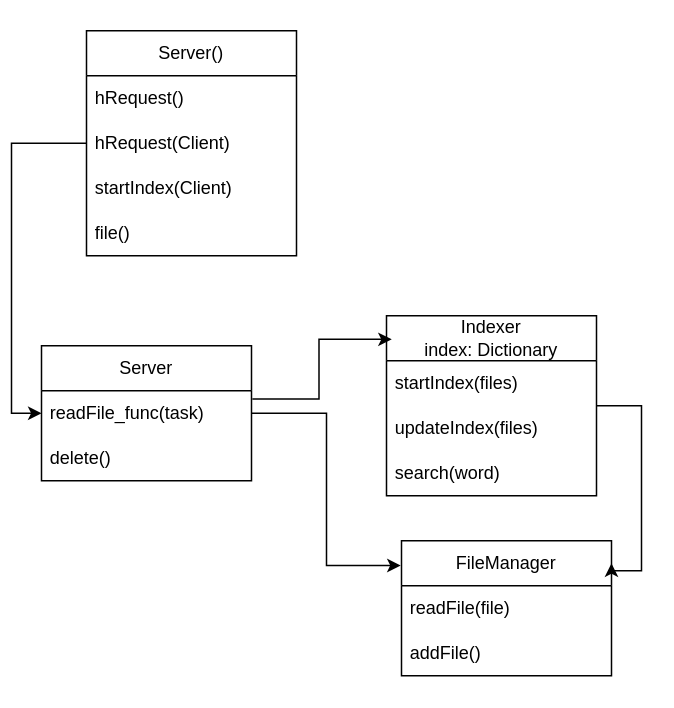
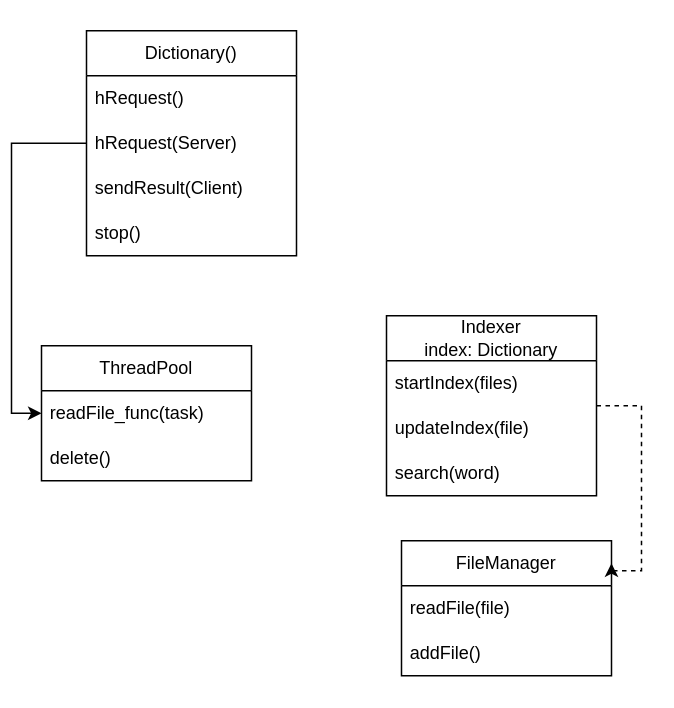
(191, 53) -> (191, 53)
(171, 143) -> (176, 143)
(181, 188) -> (179, 188)
(121, 233) -> (125, 233)
(146, 368) -> (146, 368)
(319, 371) -> none
(481, 428) -> (476, 428)
(641, 480) -> (641, 480)
(326, 484) -> none
